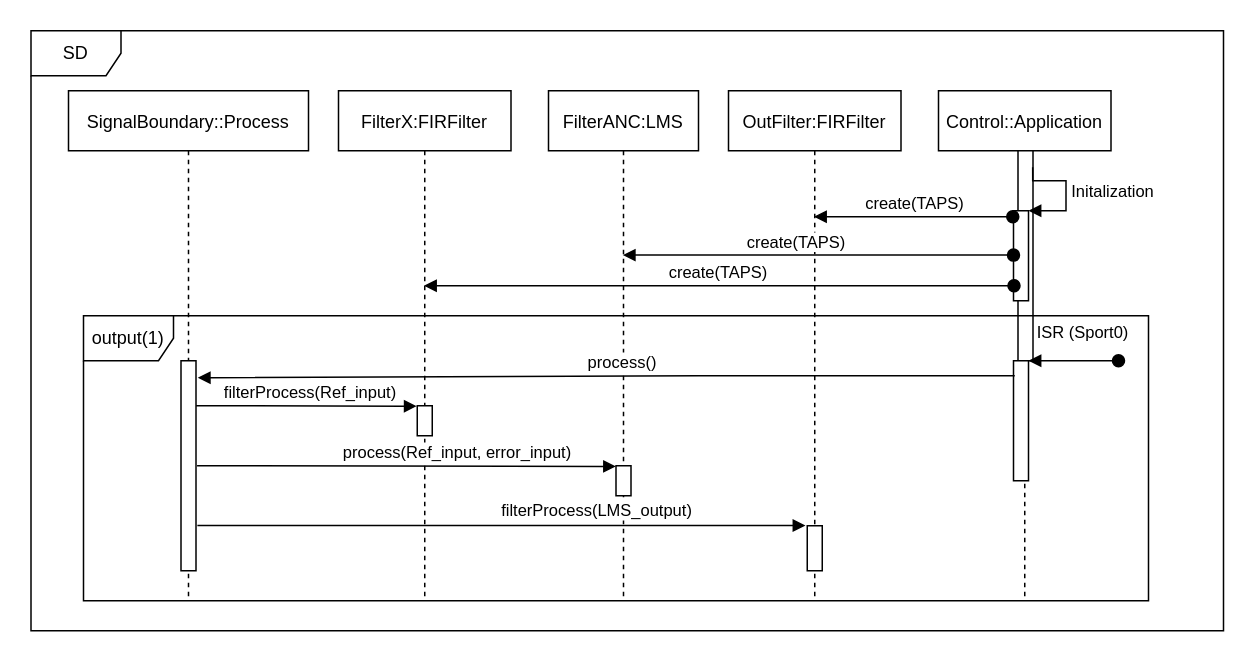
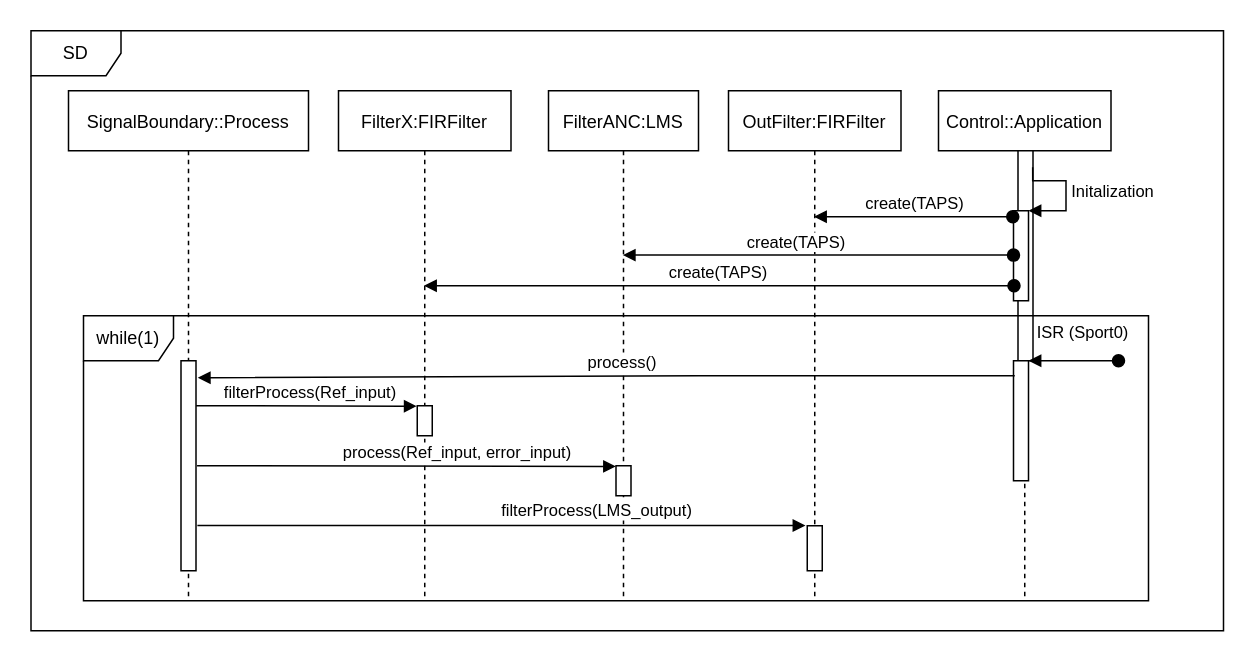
(128, 338) -> (128, 338)
